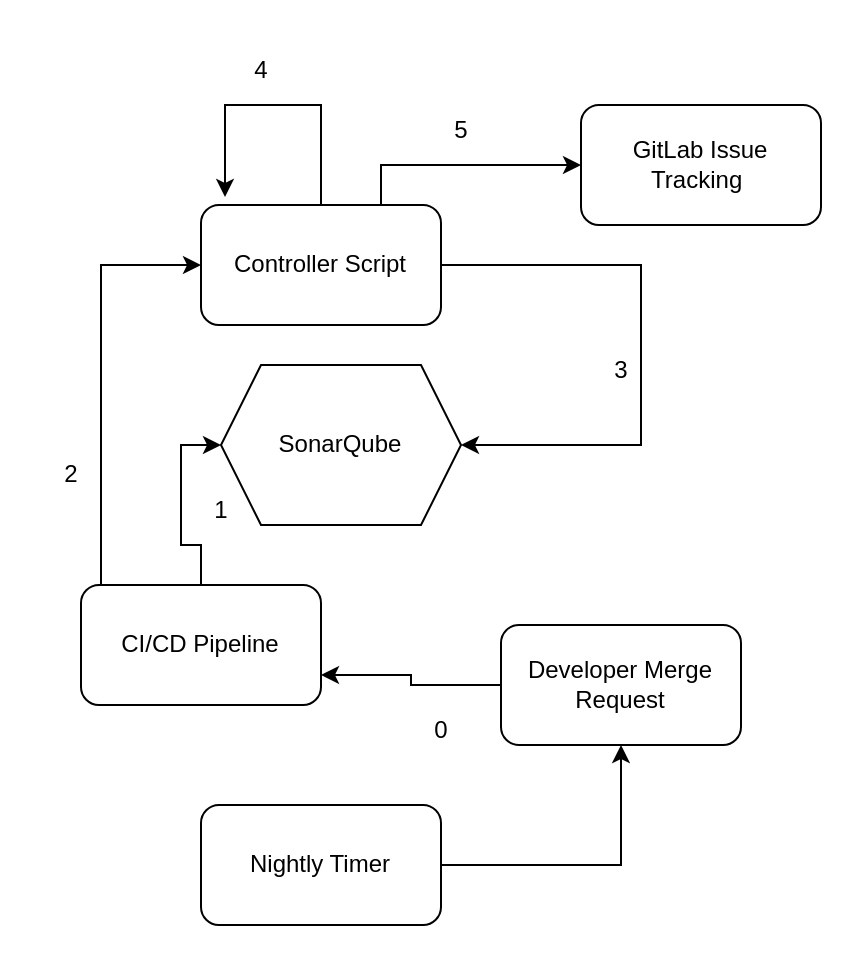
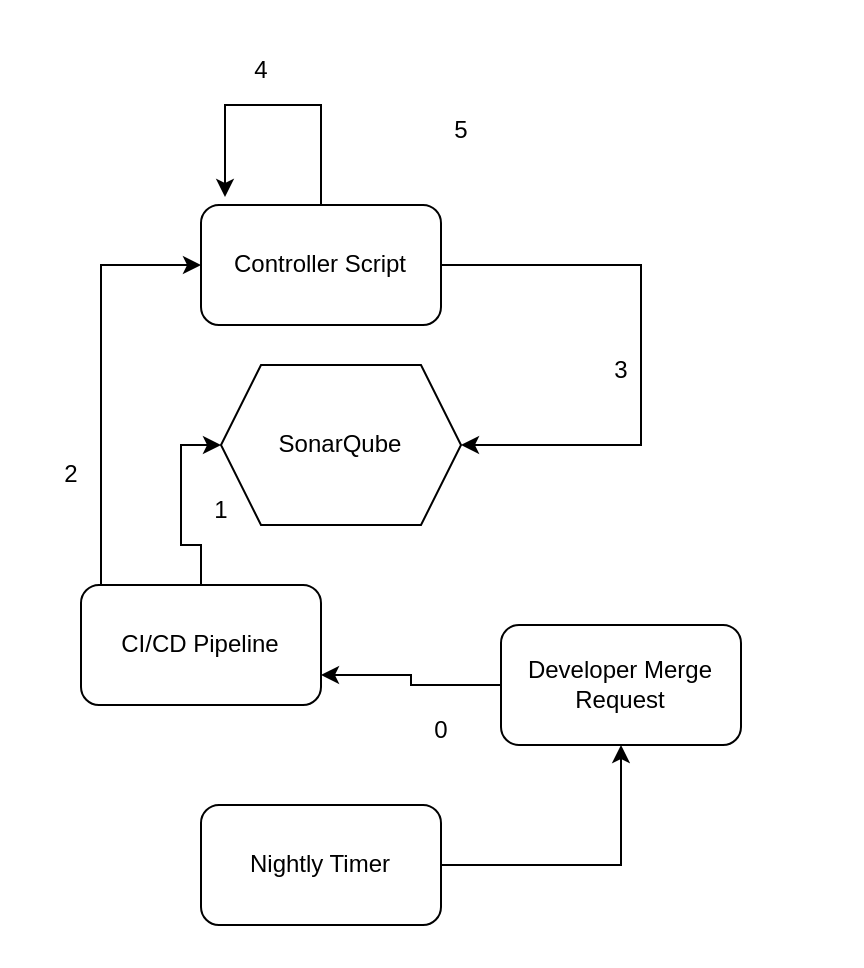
(454, 165) -> none
(701, 165) -> none
